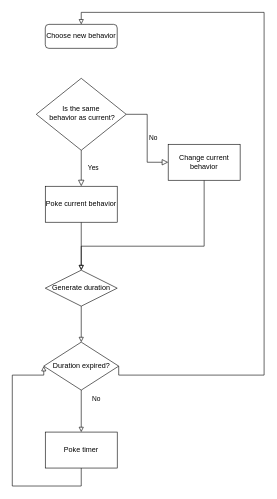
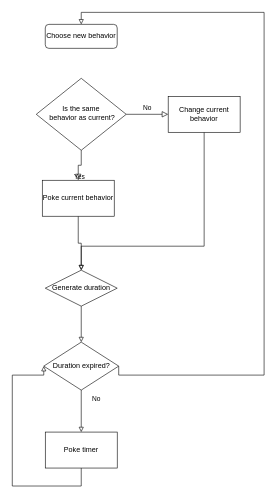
(204, 162) -> (204, 114)
(81, 204) -> (78, 198)
